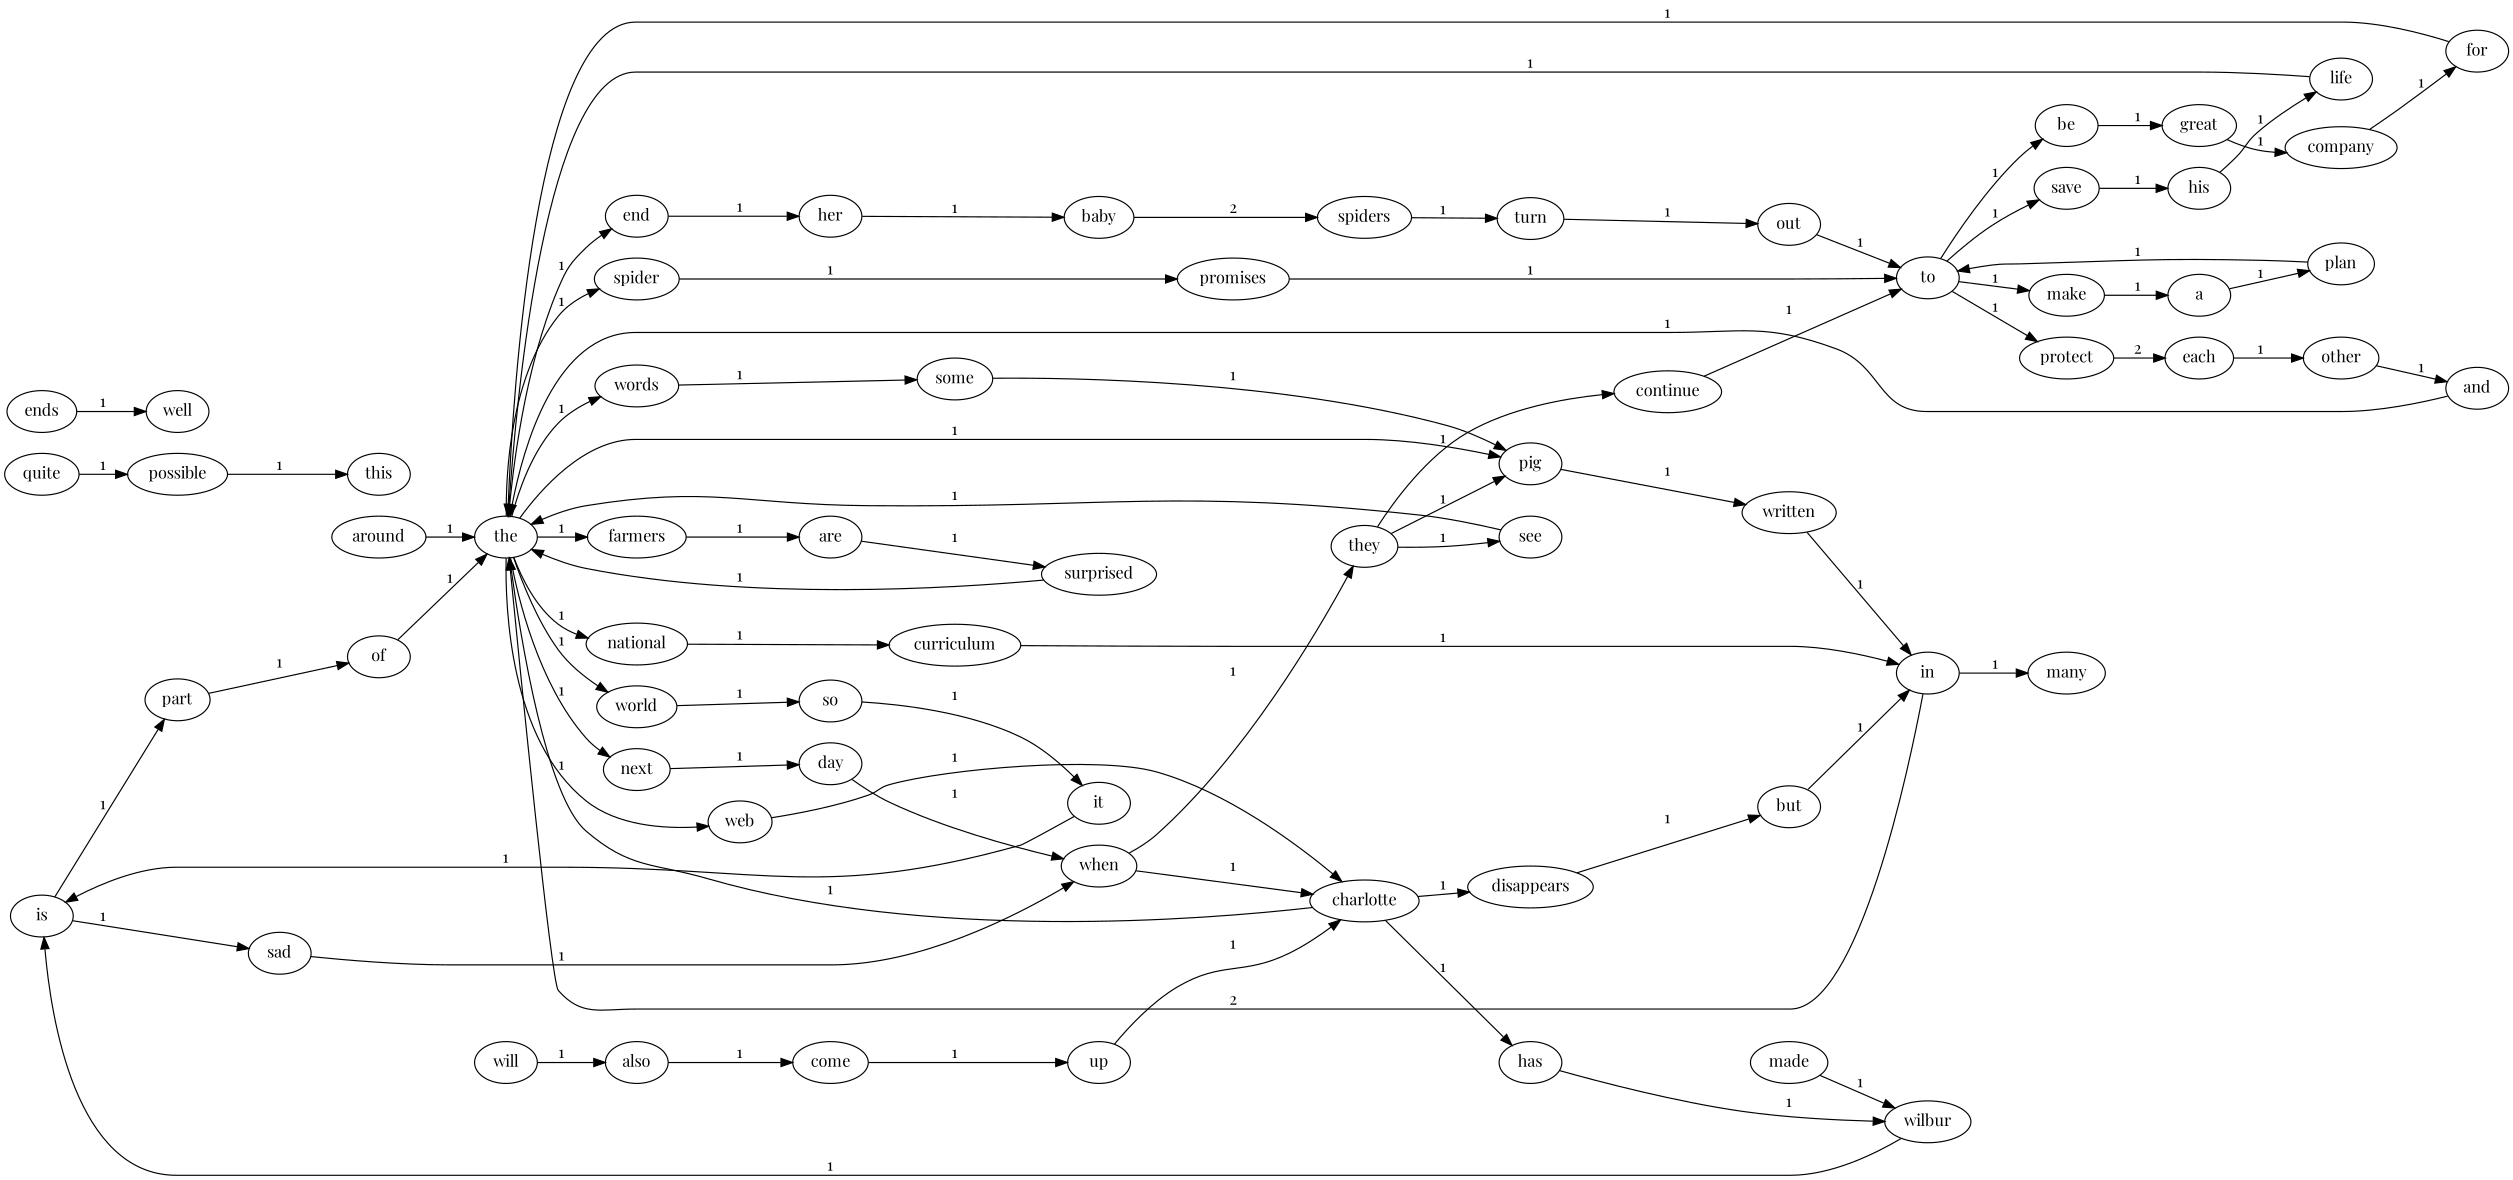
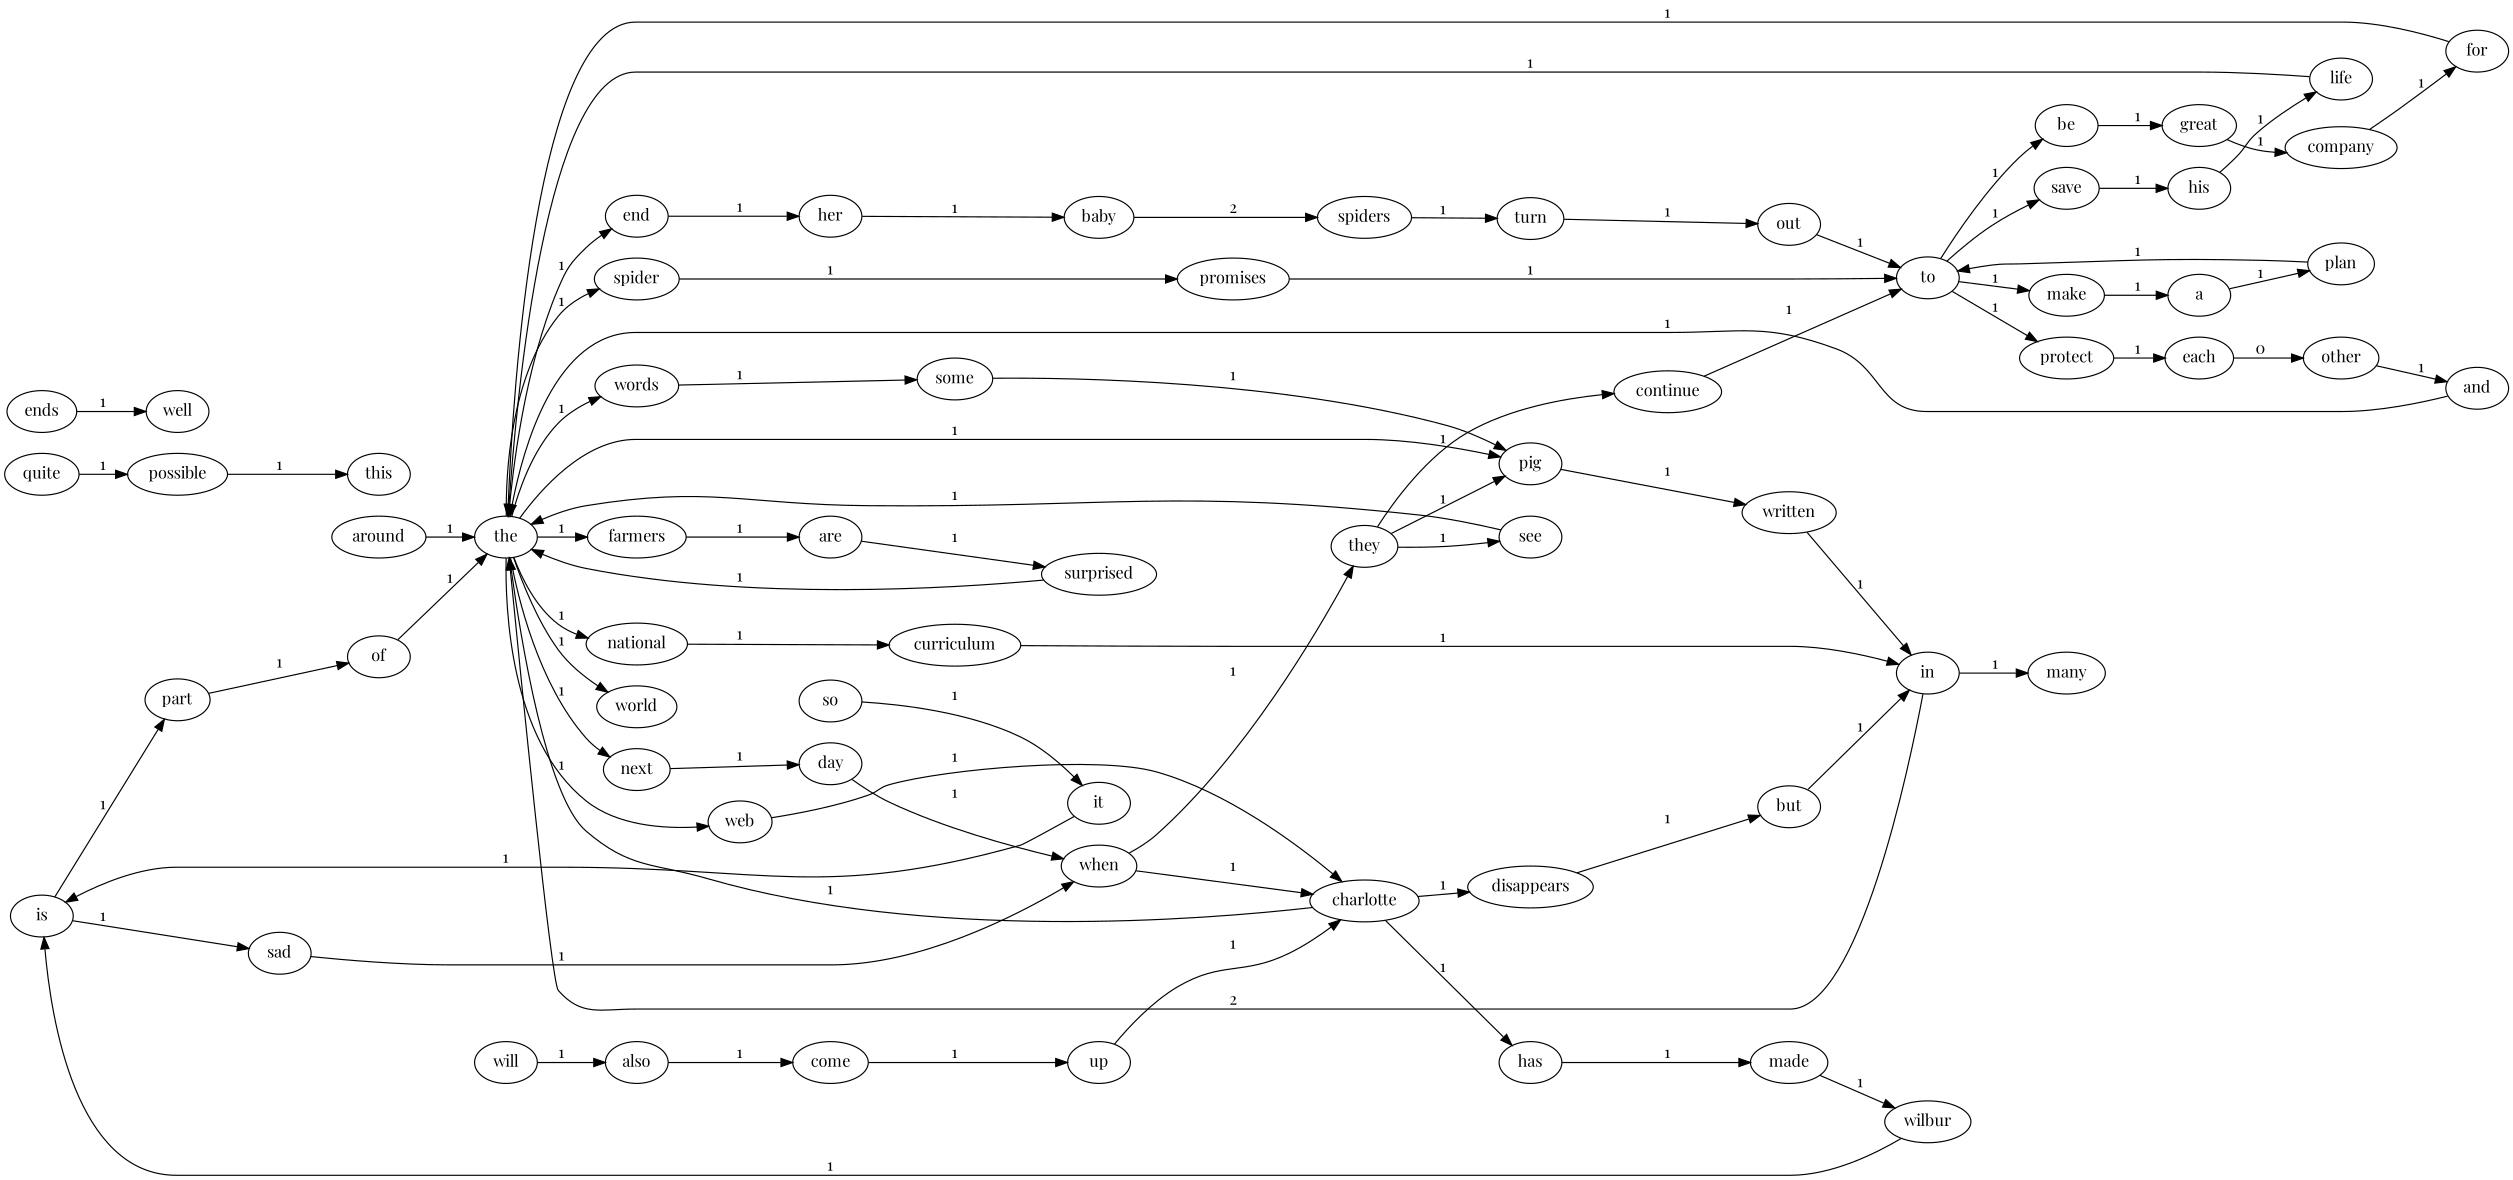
(2138, 349) -> (2138, 349)
(2261, 349) -> (2261, 349)
(732, 704) -> none
(1715, 1107) -> (1651, 1063)
